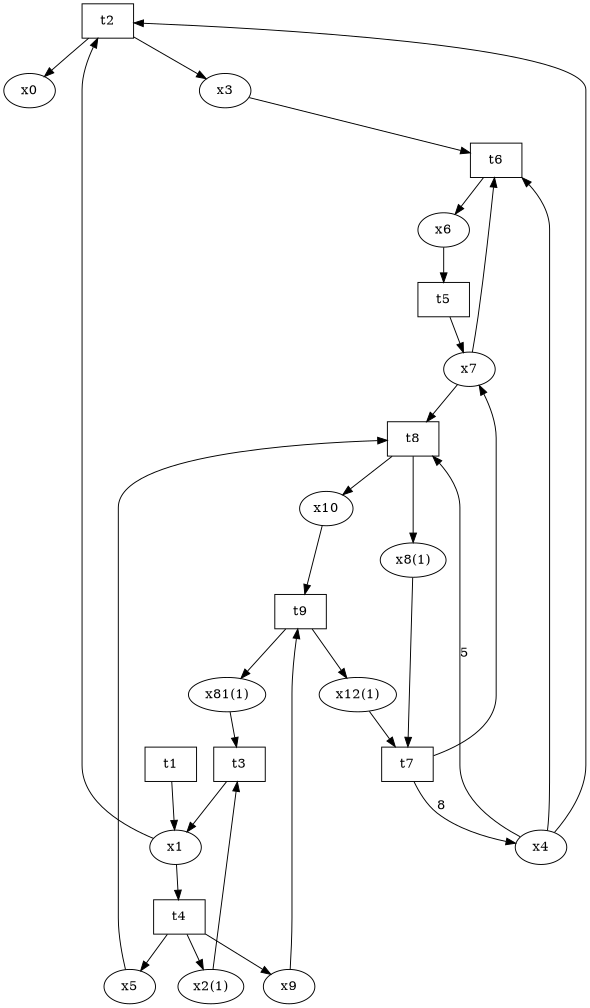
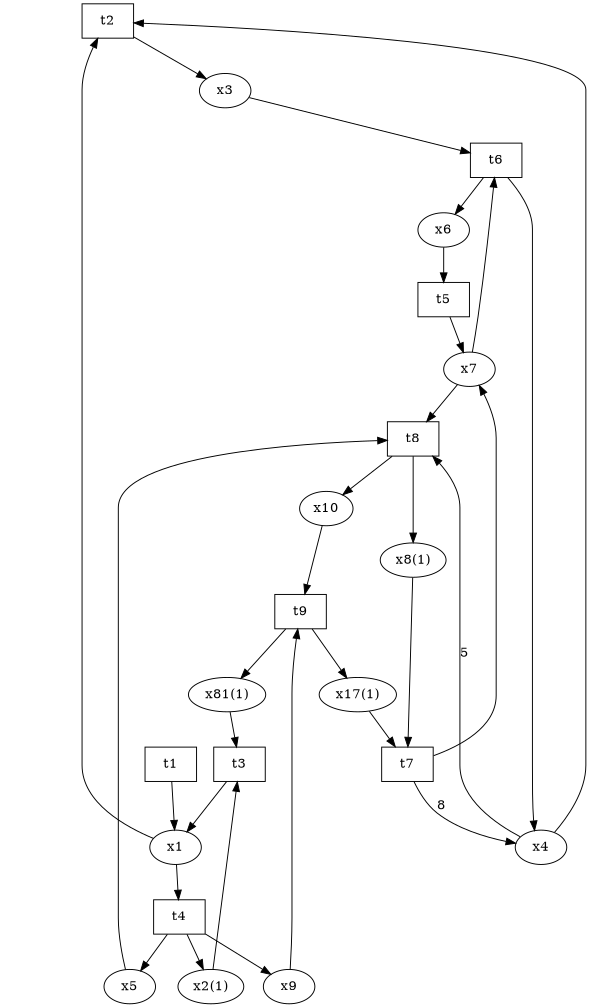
(30, 91) -> none
(550, 505) -> (532, 496)
(358, 695) -> (358, 695)
